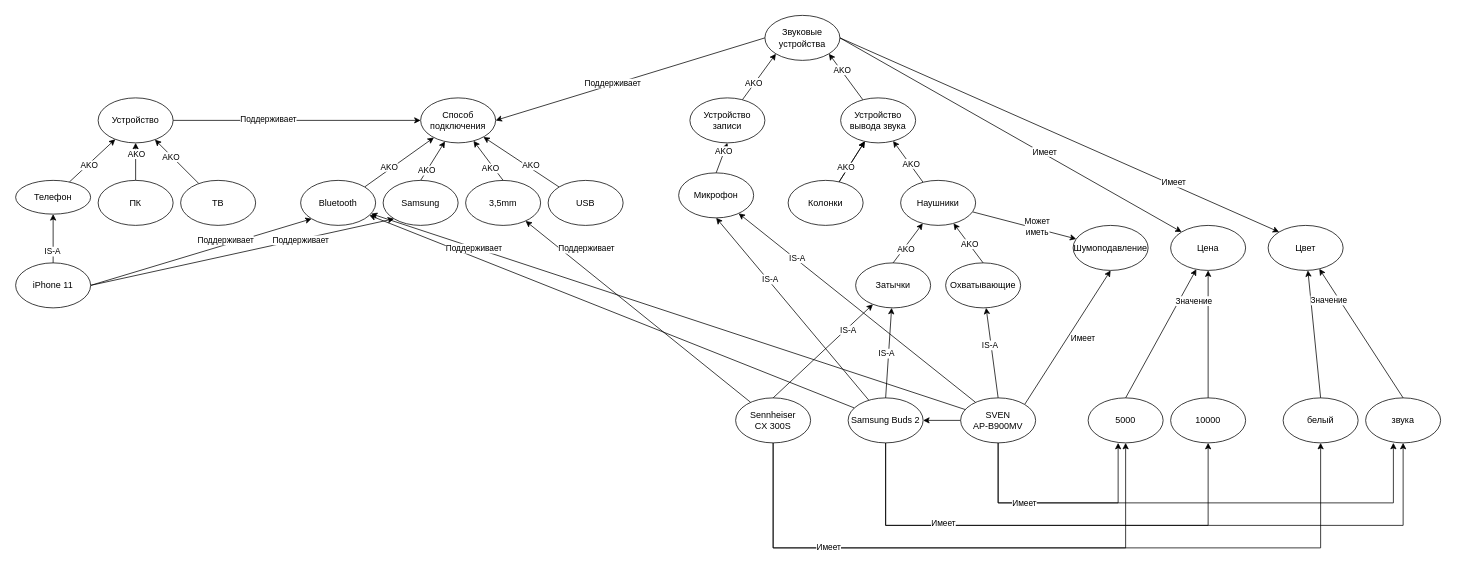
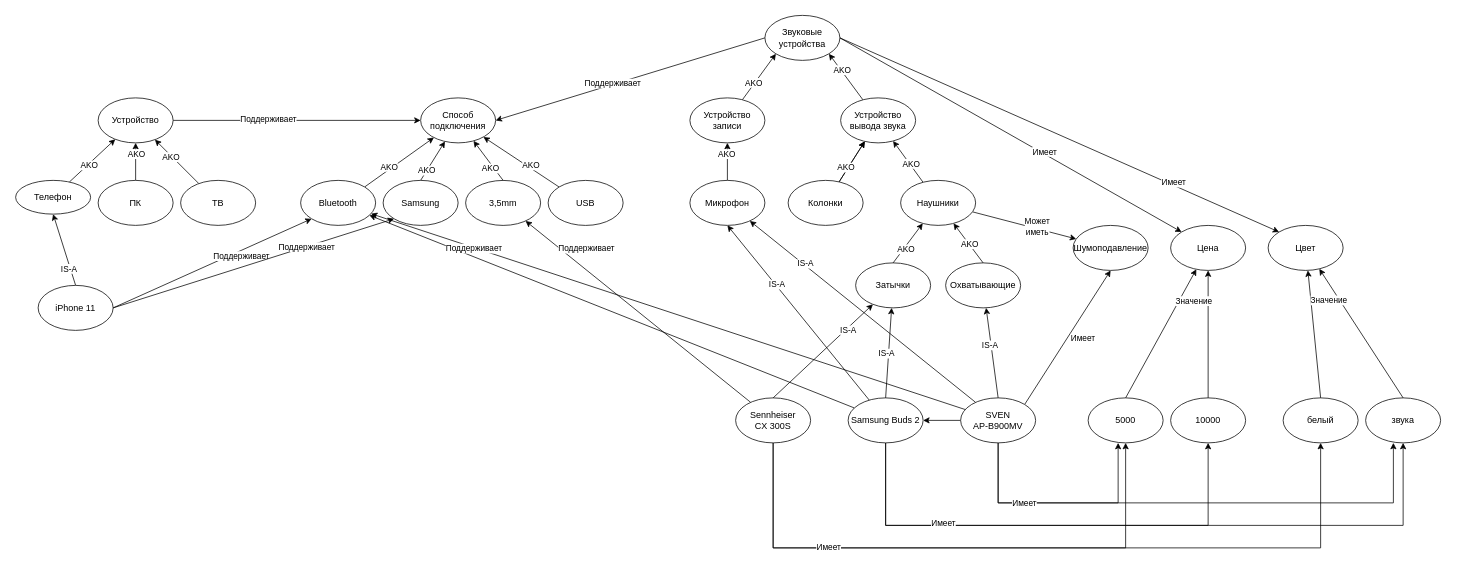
(716, 195) -> (727, 203)
(53, 285) -> (75, 308)
